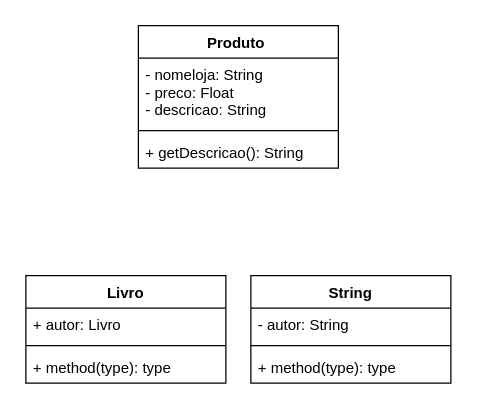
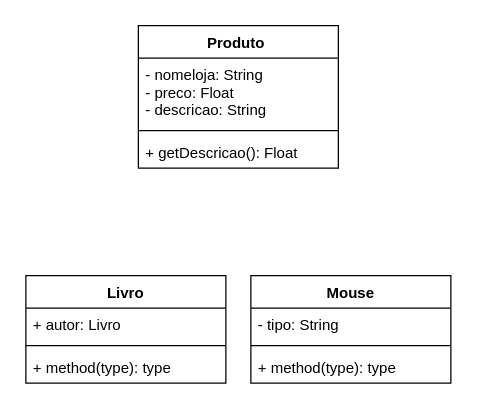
(236, 153) -> (232, 153)
(350, 293) -> (350, 293)
(313, 325) -> (307, 325)
